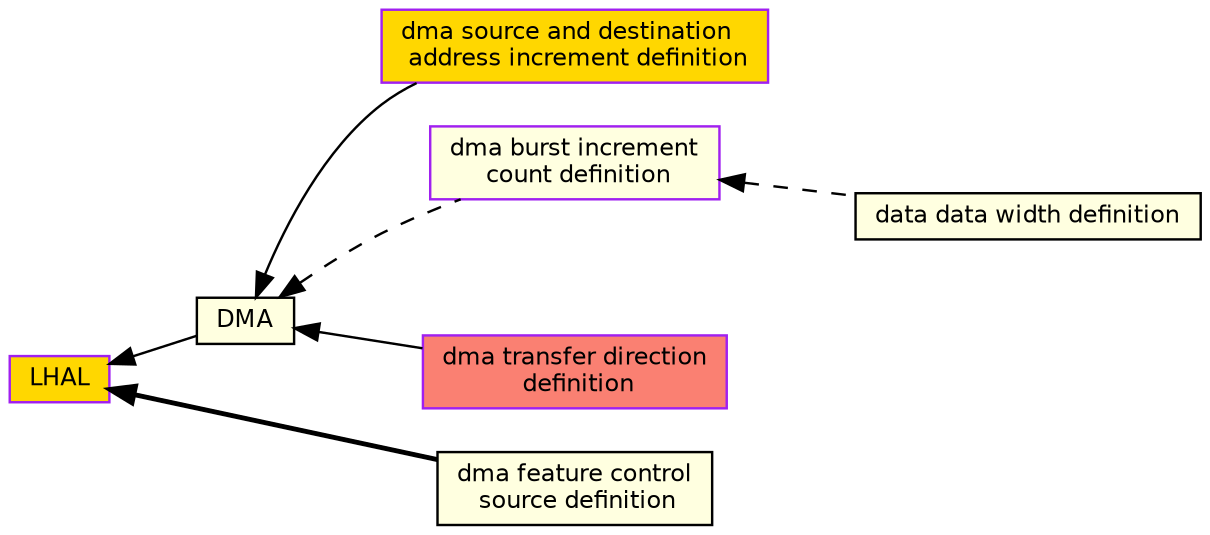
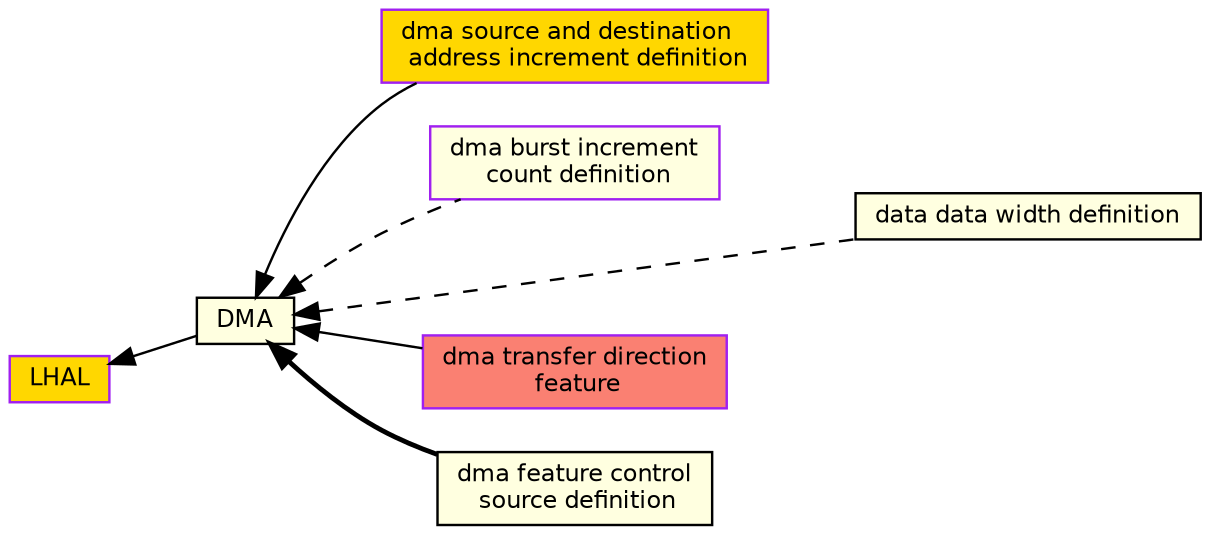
(800, 189) -> (587, 275)
(575, 372) -> (575, 372)
(286, 427) -> (358, 416)
